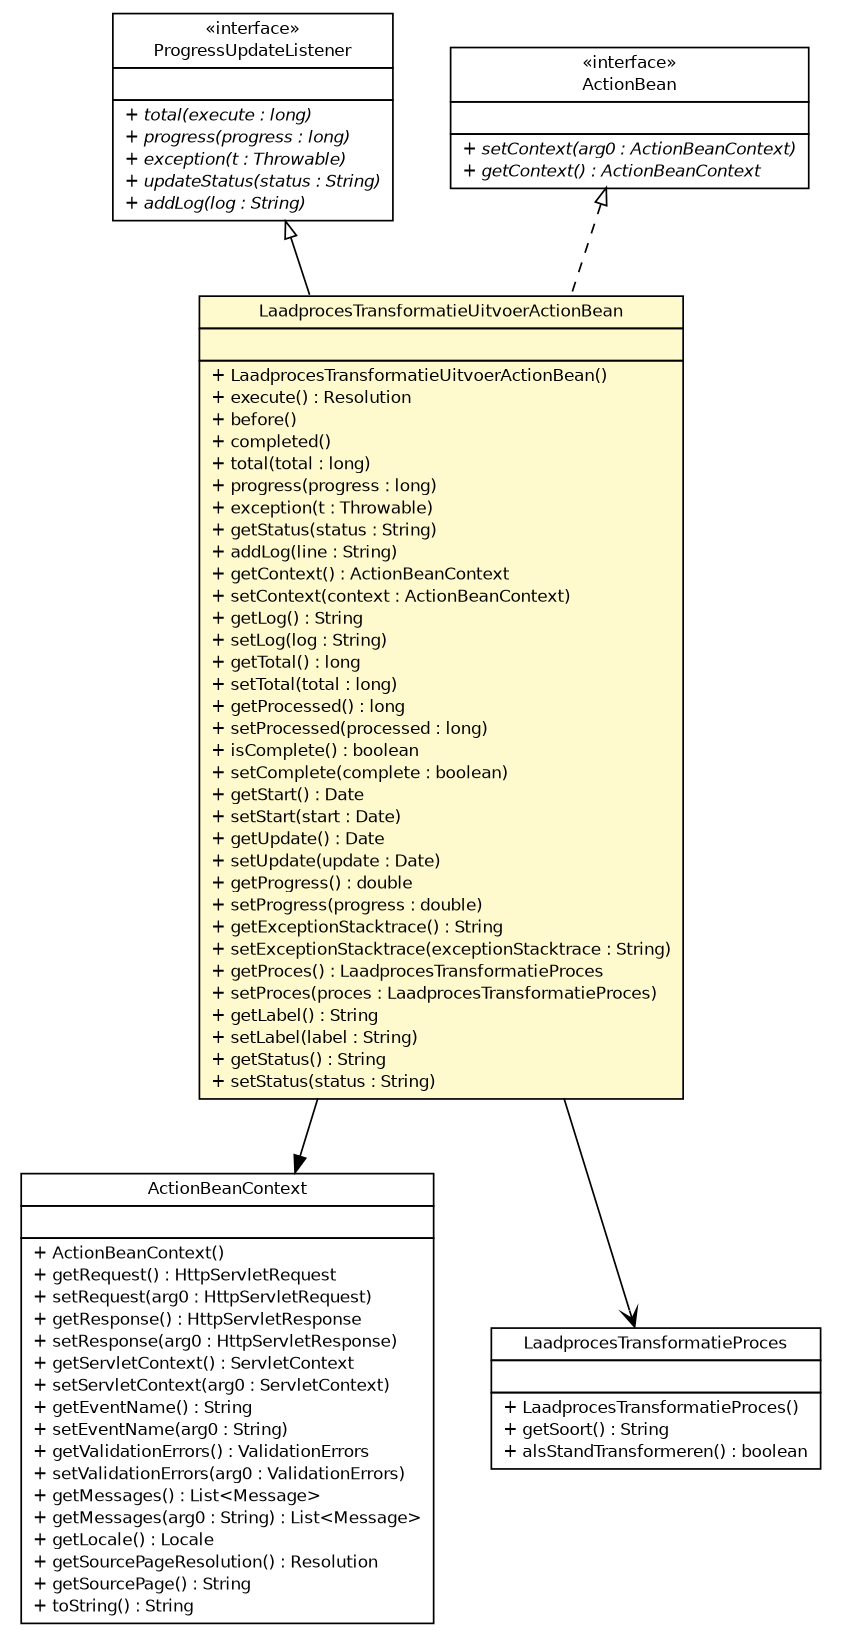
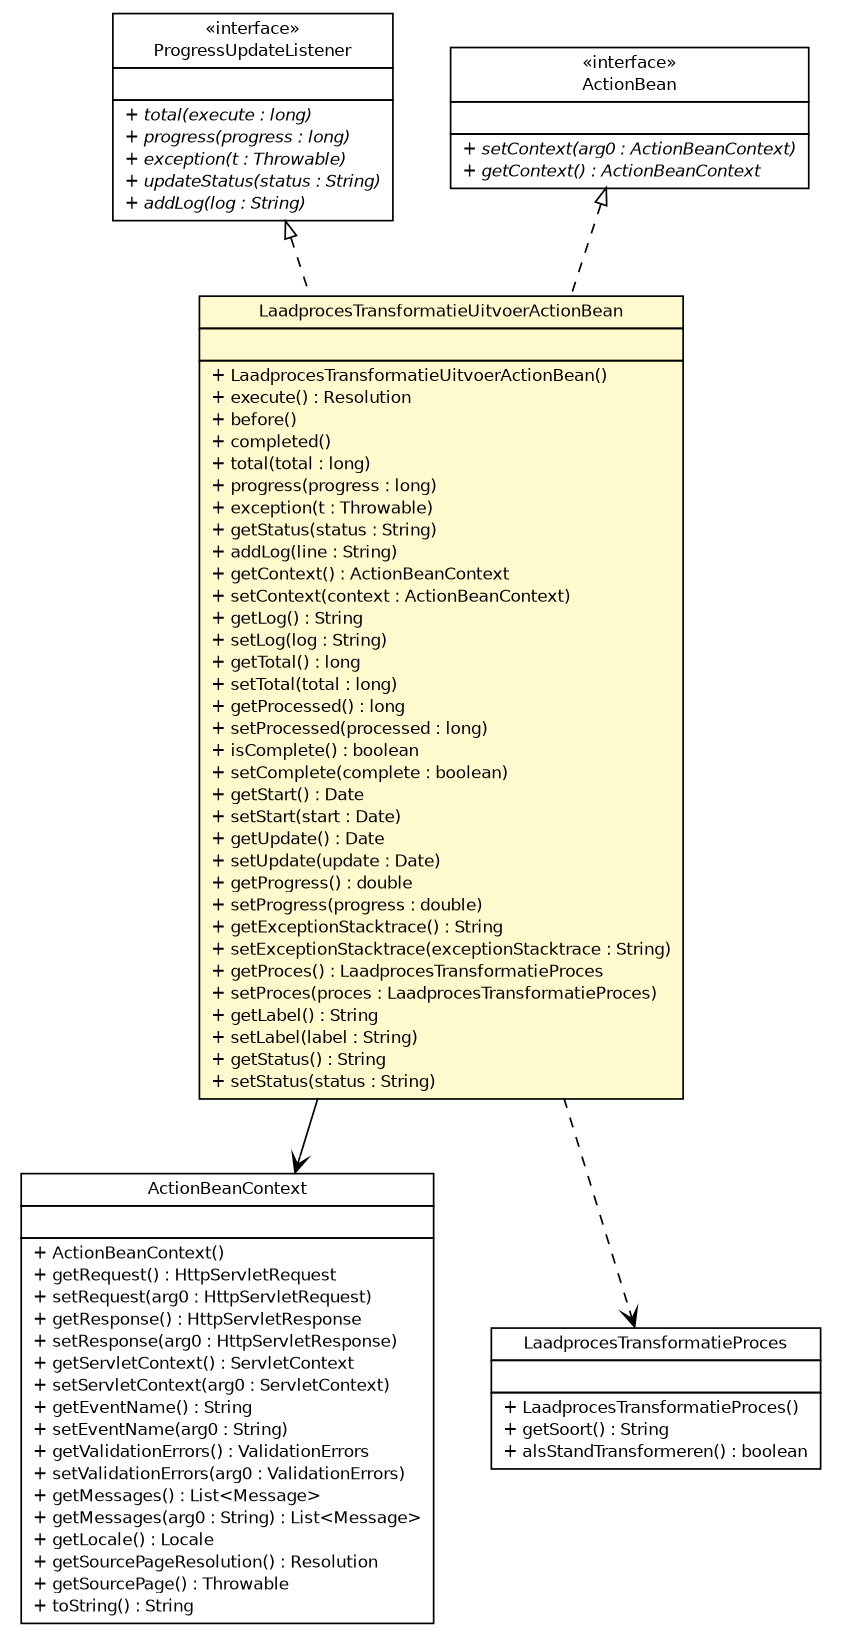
(300, 266) -> (300, 266)
(309, 1127) -> (309, 1127)
(597, 1204) -> (597, 1204)
(143, 1584) -> (161, 1584)
